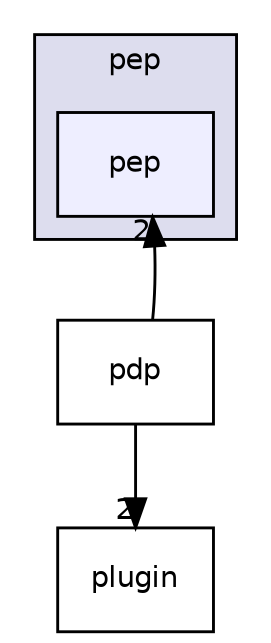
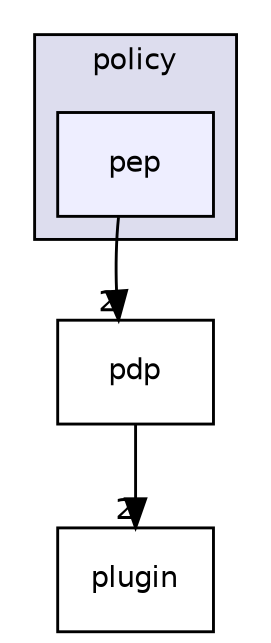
(136, 62) -> (136, 62)
(155, 283) -> (116, 258)
